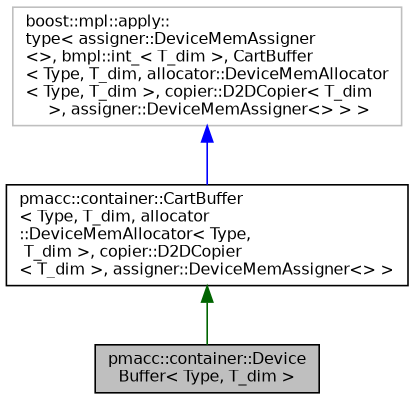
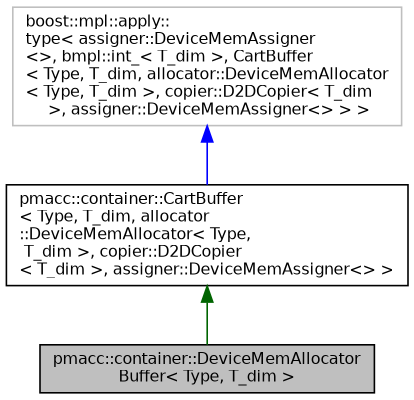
(207, 369) -> (207, 369)
